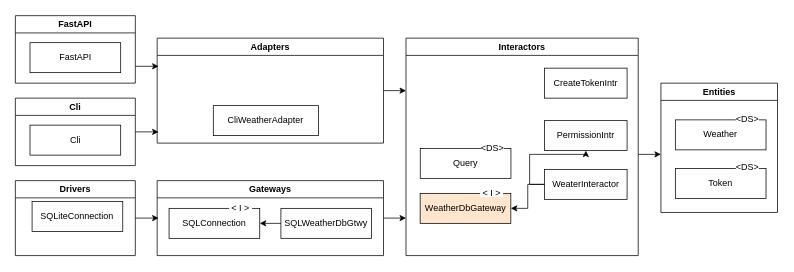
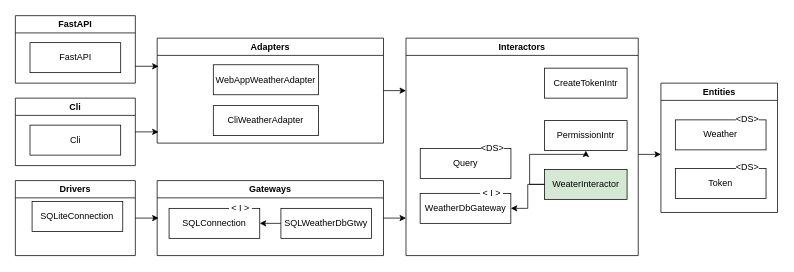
none -> (266, 80)
(586, 184) -> (586, 184)
(466, 208) -> (466, 208)
